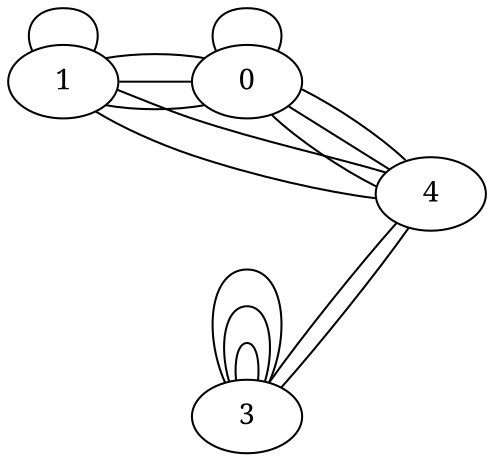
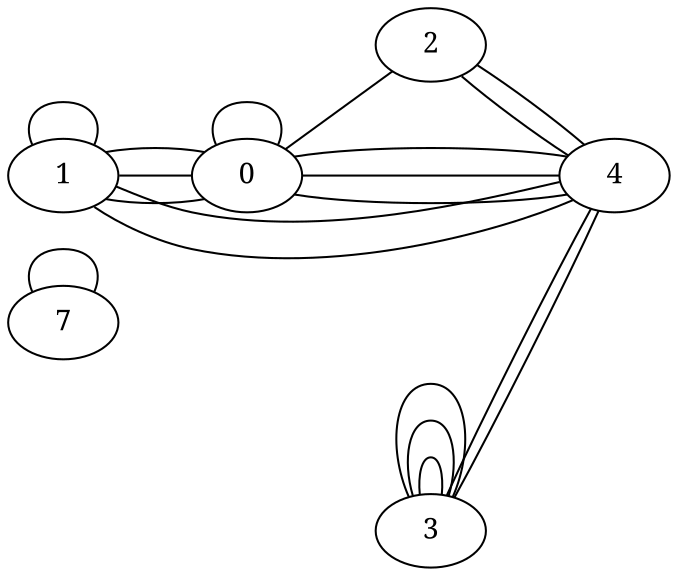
none -> (431, 45)
none -> (63, 323)
